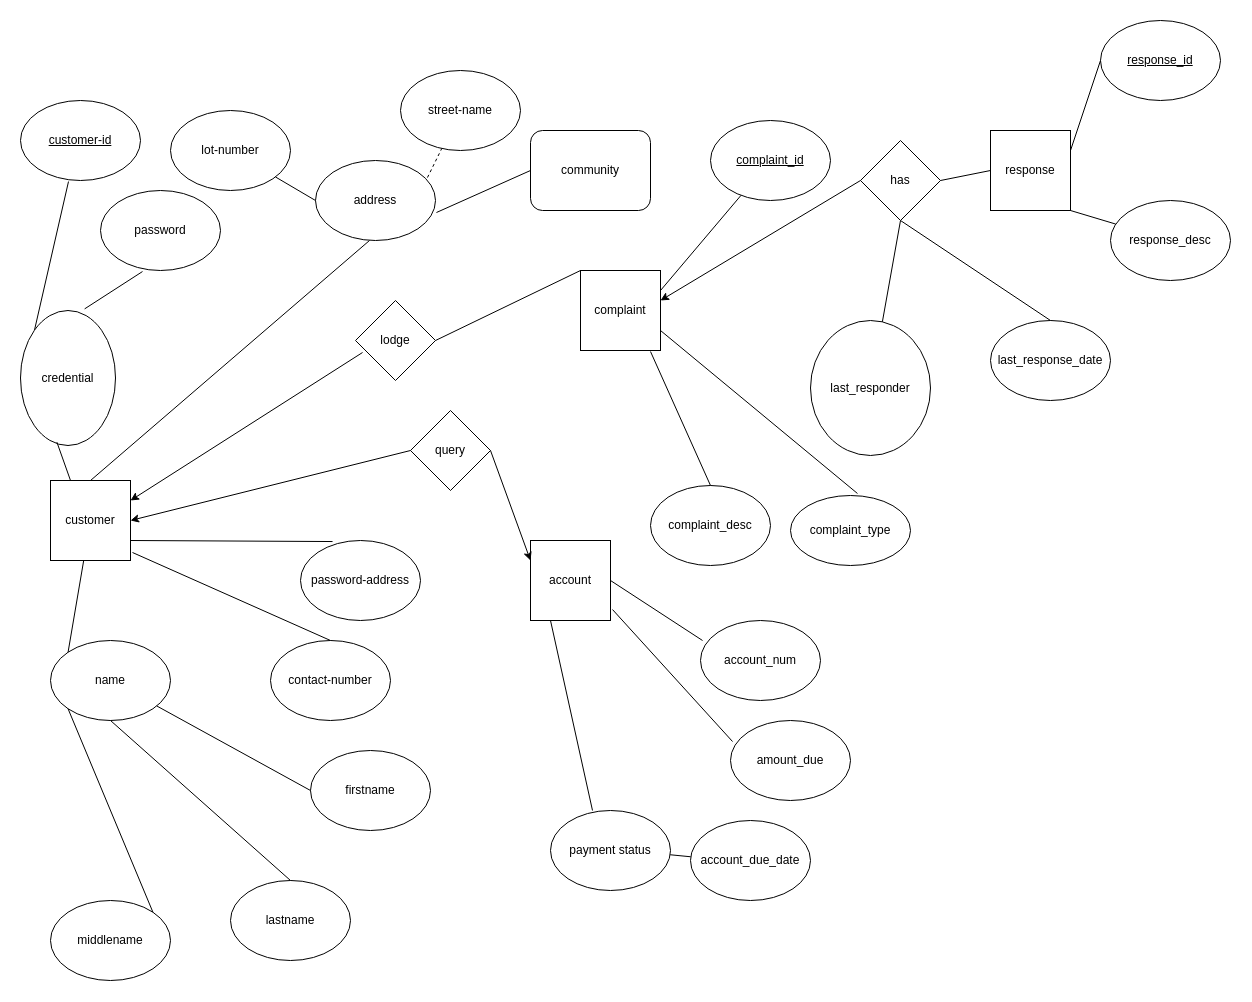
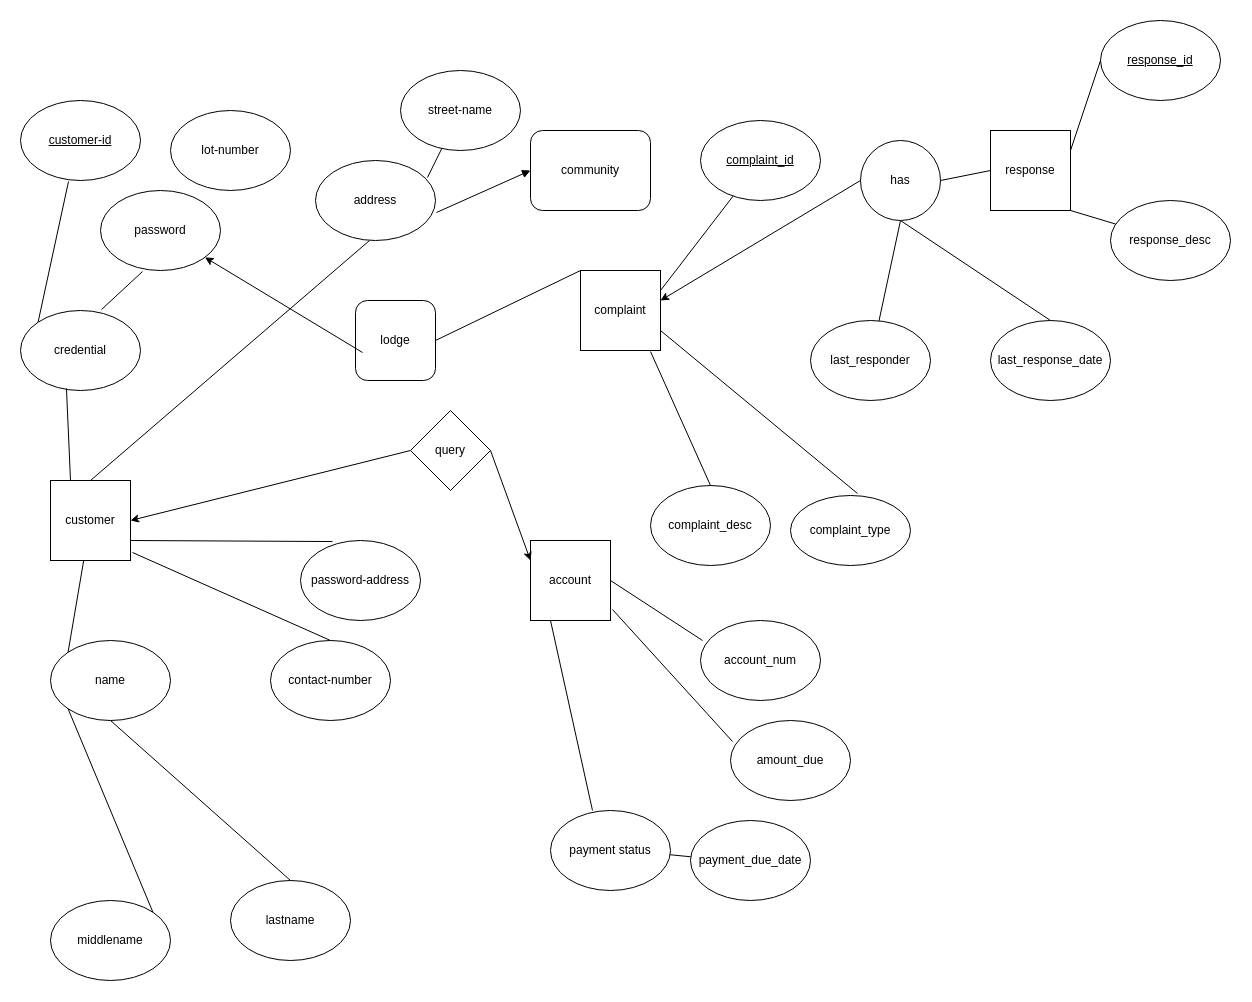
(771, 161) -> (761, 161)
(435, 162) -> (435, 162)
(526, 173) -> (522, 174)
(901, 181) -> (901, 181)
(295, 189) -> none
(396, 341) -> (396, 341)
(68, 378) -> (81, 351)
(871, 388) -> (871, 361)
(249, 425) -> (287, 307)
(233, 748) -> none
(371, 791) -> none
(751, 861) -> (751, 861)
